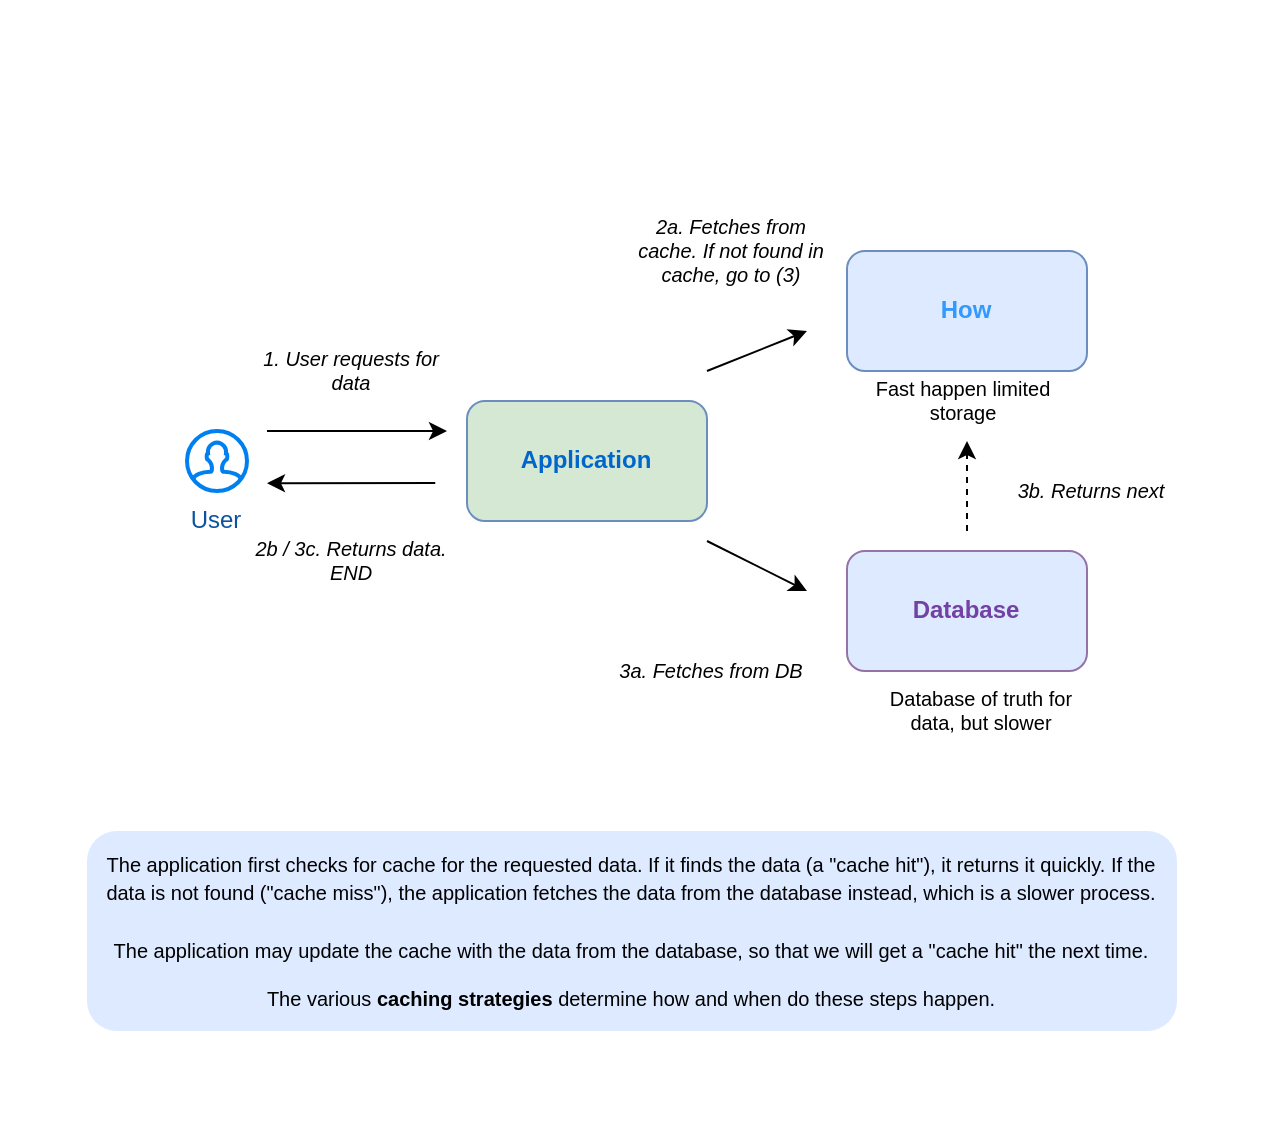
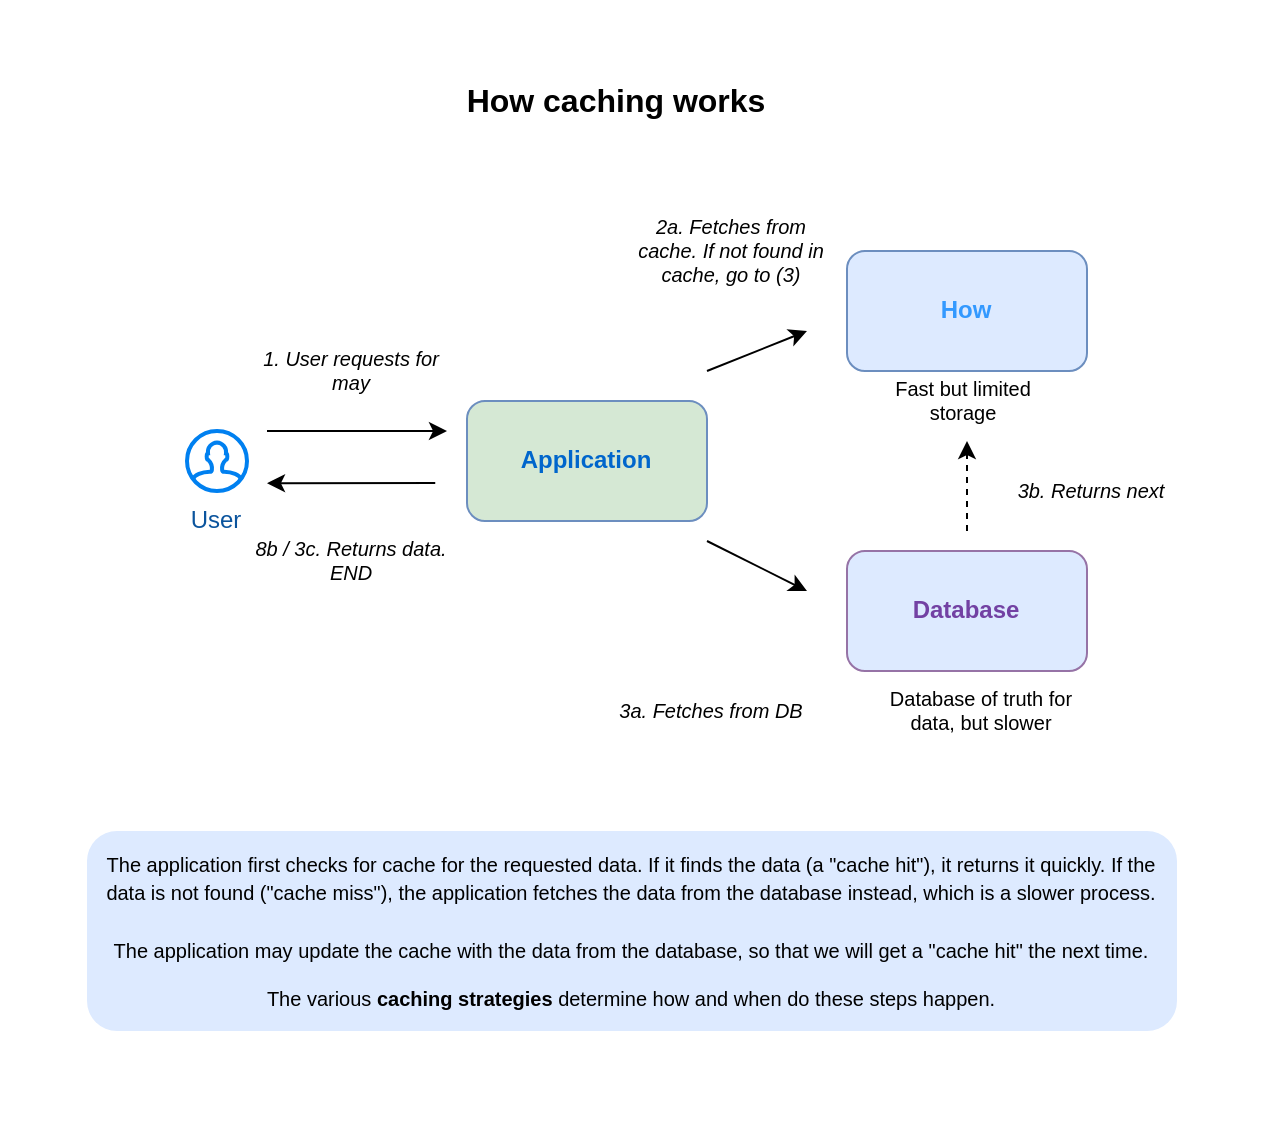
none -> (617, 101)
(352, 371) -> (352, 371)
(964, 401) -> (964, 401)
(352, 561) -> (352, 561)
(712, 671) -> (712, 711)
